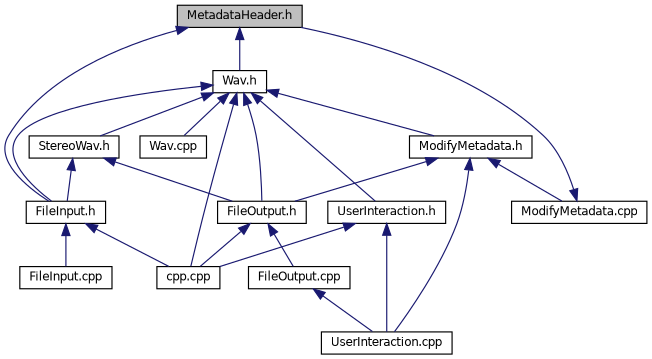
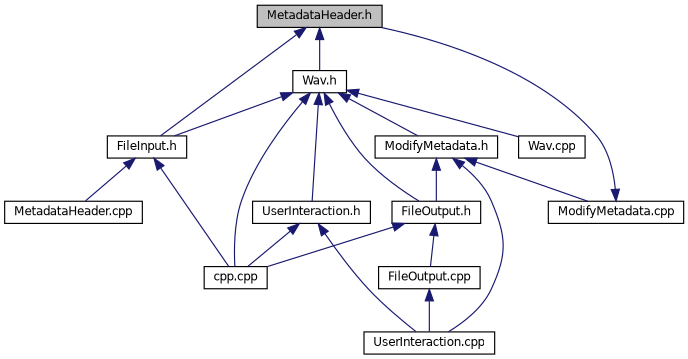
(74, 147) -> none
(66, 278) -> (74, 212)
